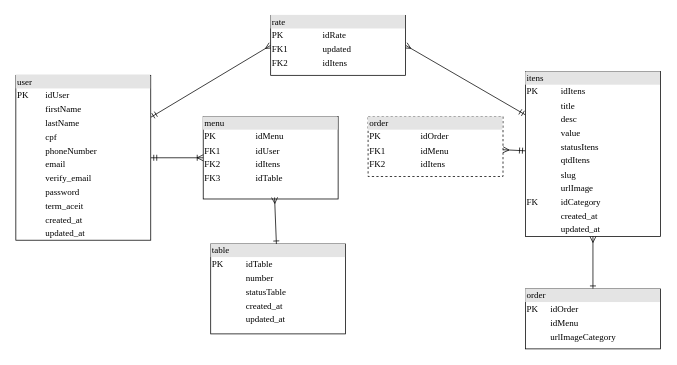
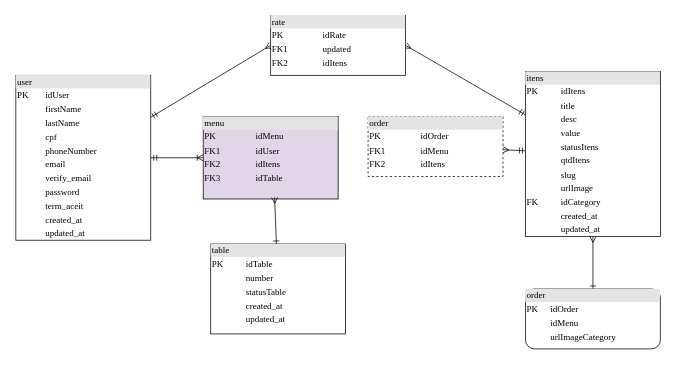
(270, 158) -> (270, 158)
(593, 319) -> (593, 319)
